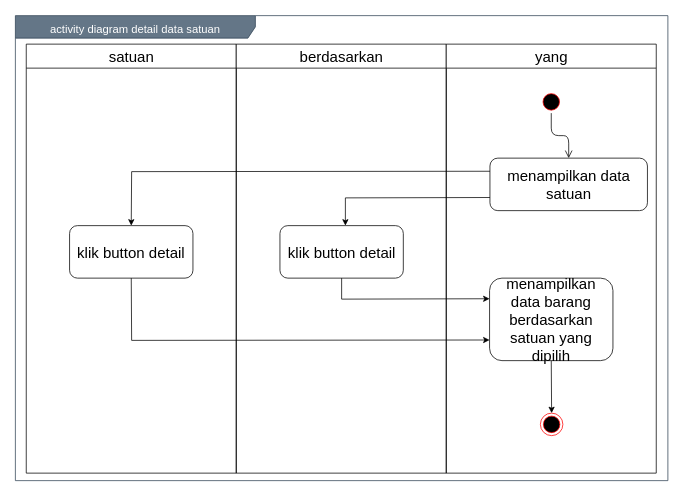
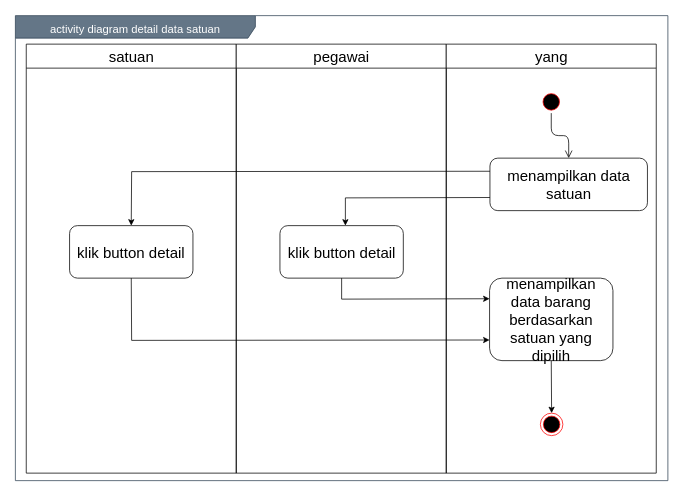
(342, 56) -> (342, 56)
